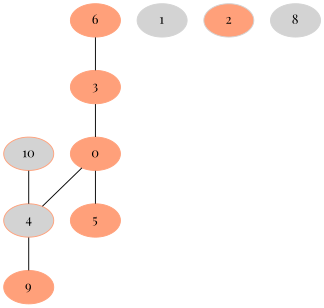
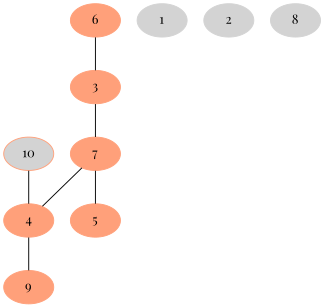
(229, 20) -> (229, 20)
(95, 154) -> (95, 154)
(29, 220) -> (29, 220)
